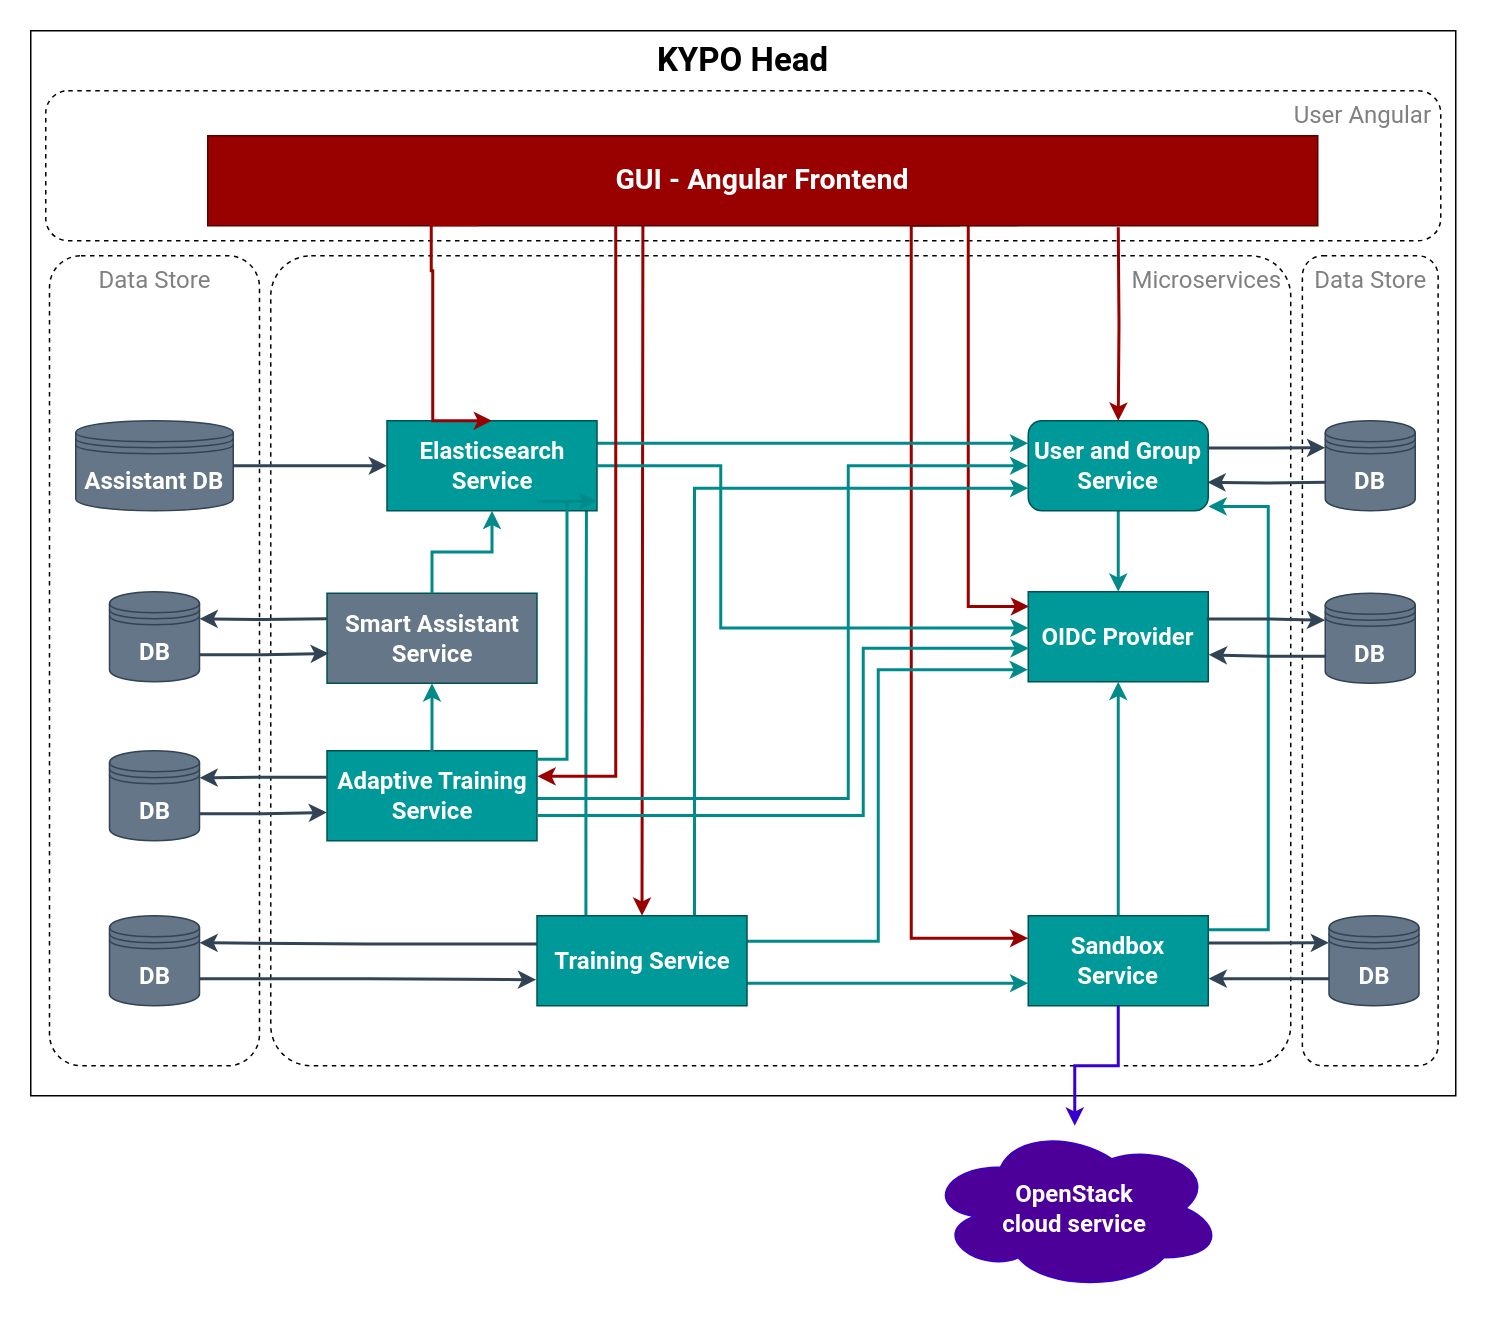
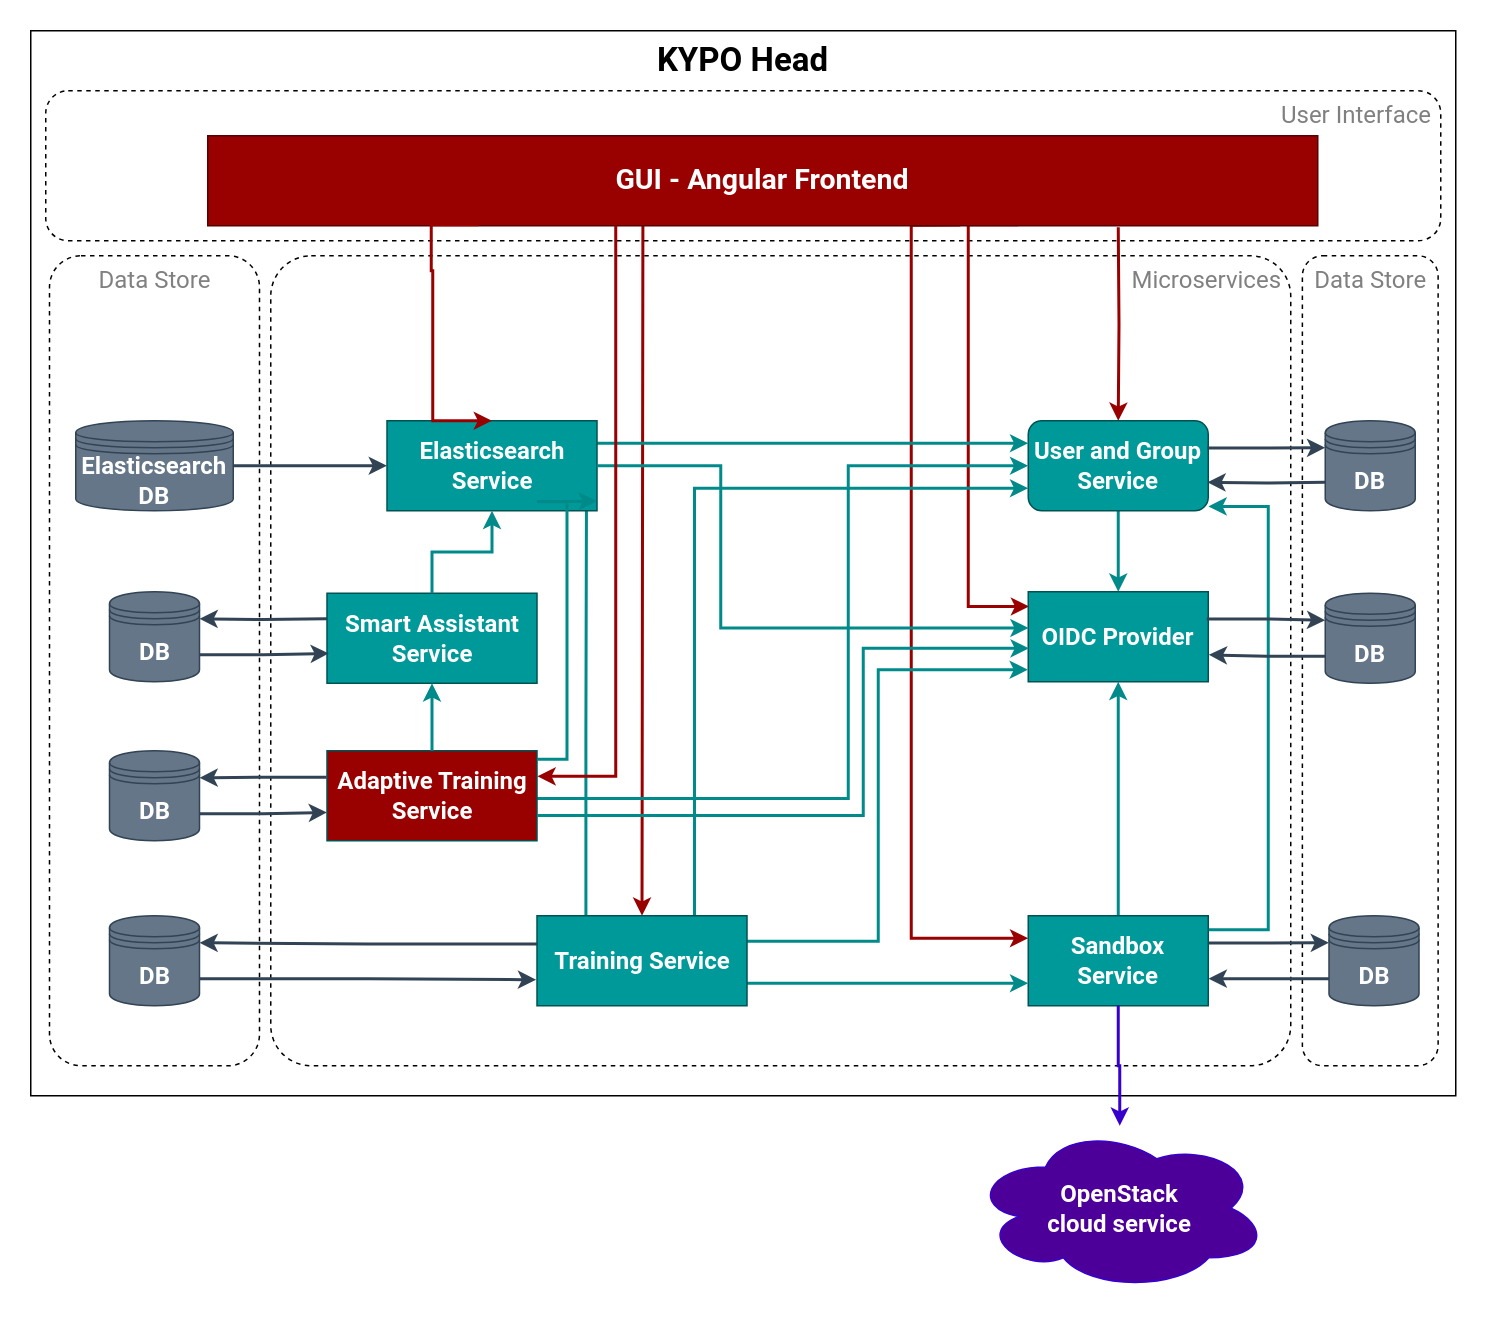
(1373, 114) -> (1358, 114)
(155, 481) -> (155, 481)
(432, 638) -> (432, 638)
(432, 796) -> (432, 796)
(1075, 1208) -> (1120, 1208)
